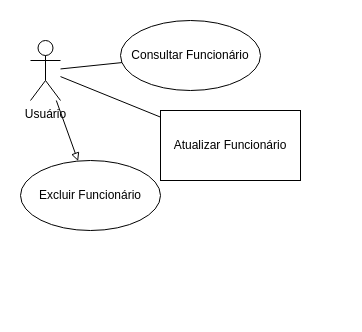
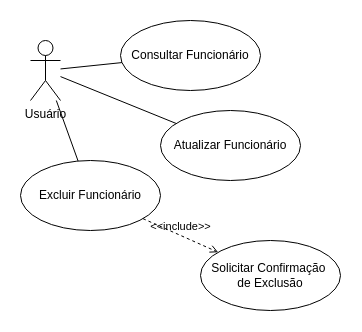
(231, 146) -> (231, 146)
(75, 152) -> (76, 154)
none -> (180, 235)
none -> (271, 276)
